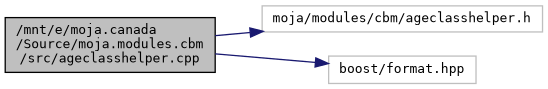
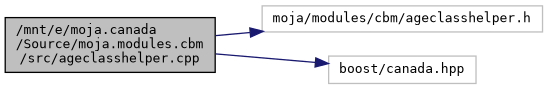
(402, 70) -> (402, 70)
